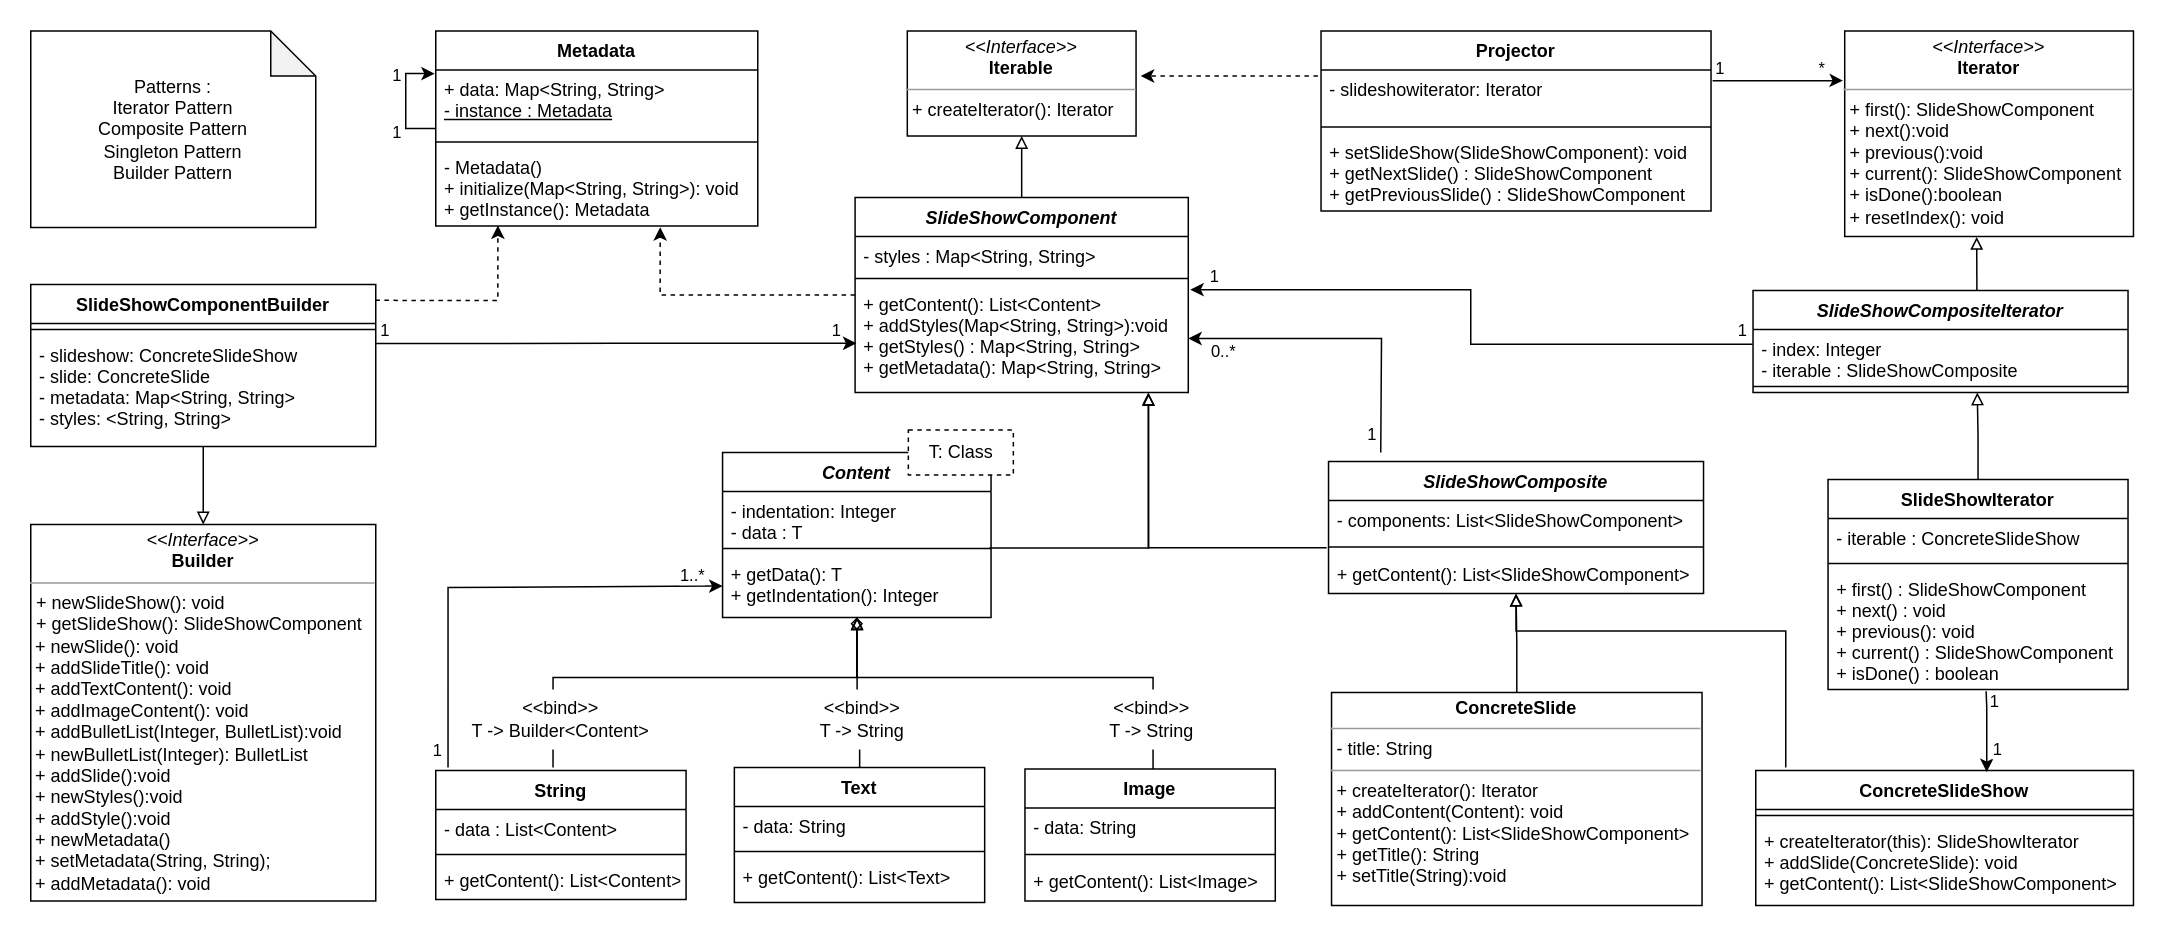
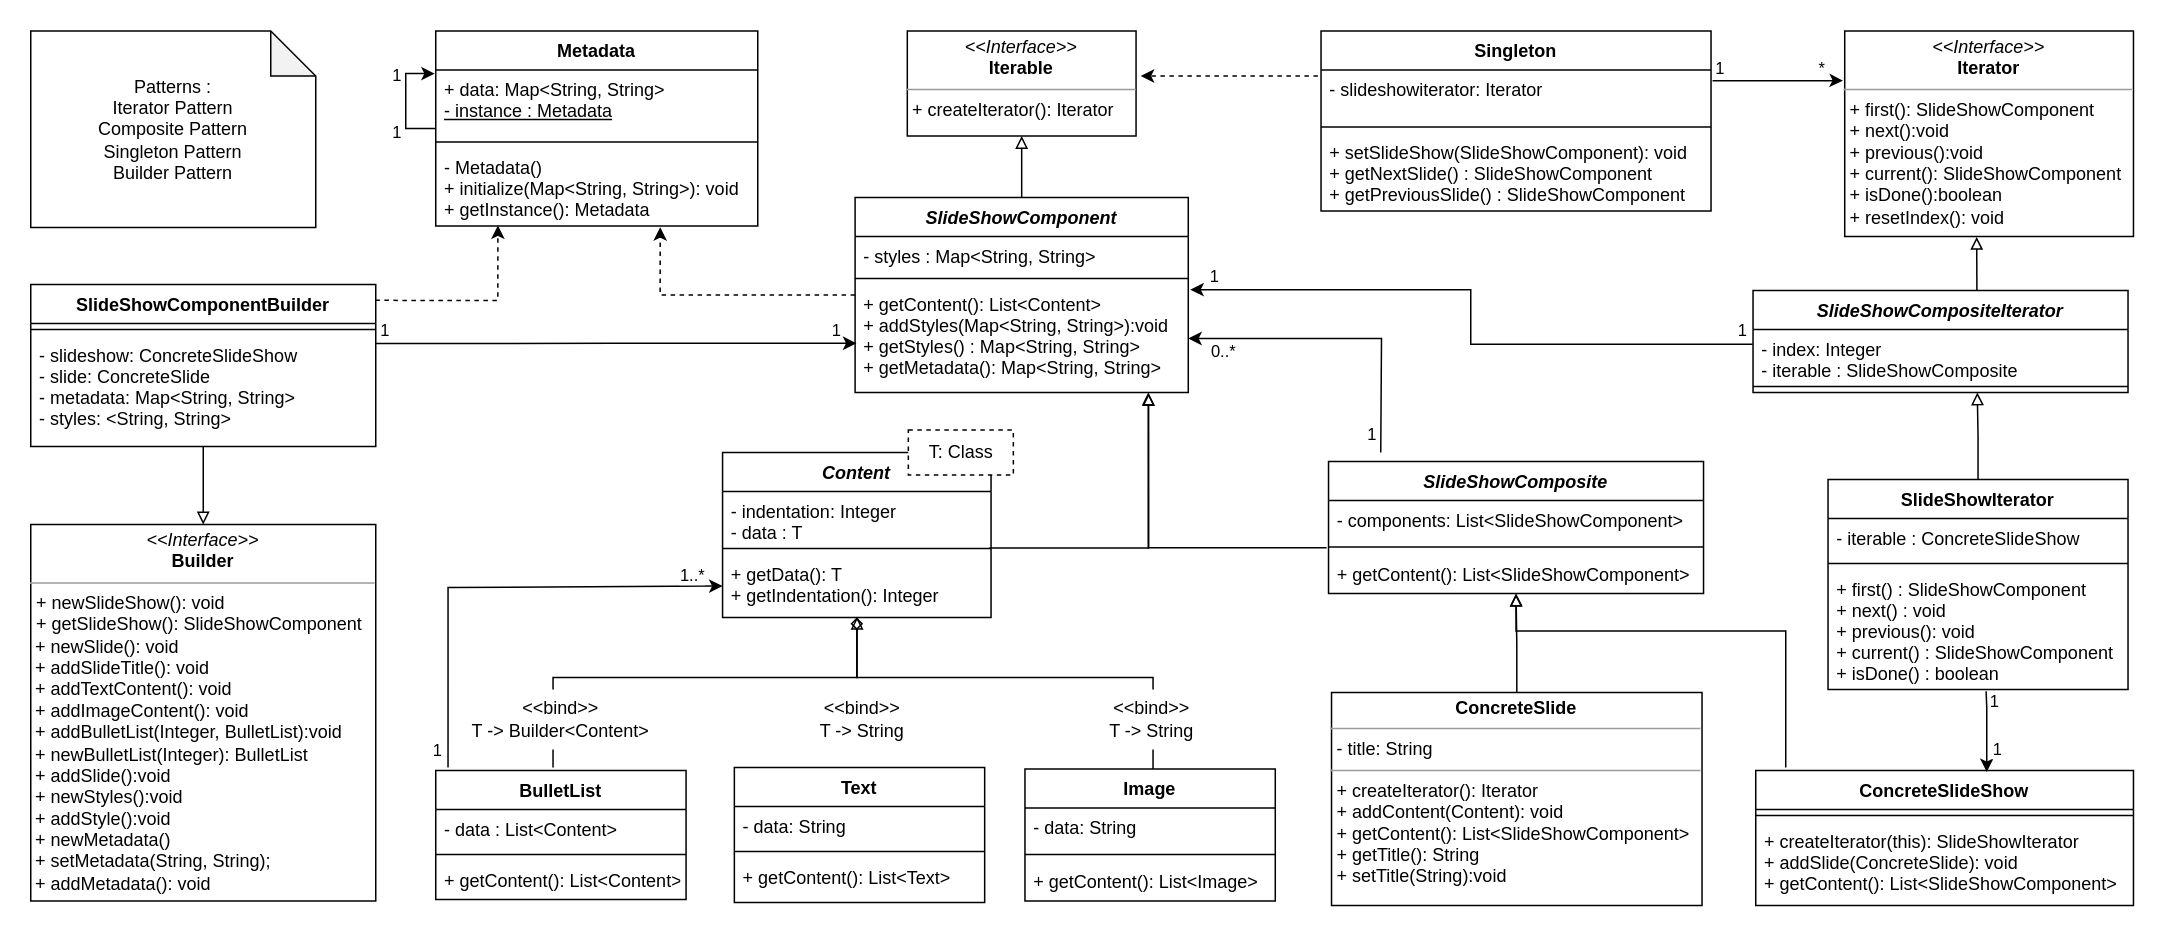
(1515, 51) -> (1515, 51)
(860, 758) -> none
(560, 791) -> (560, 791)
